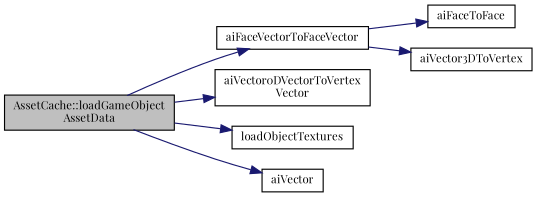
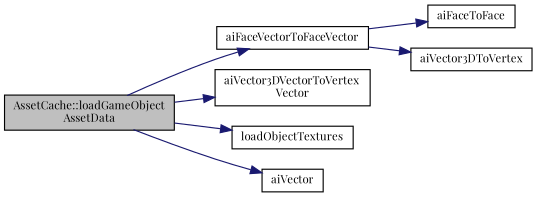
(293, 88) -> (293, 88)
